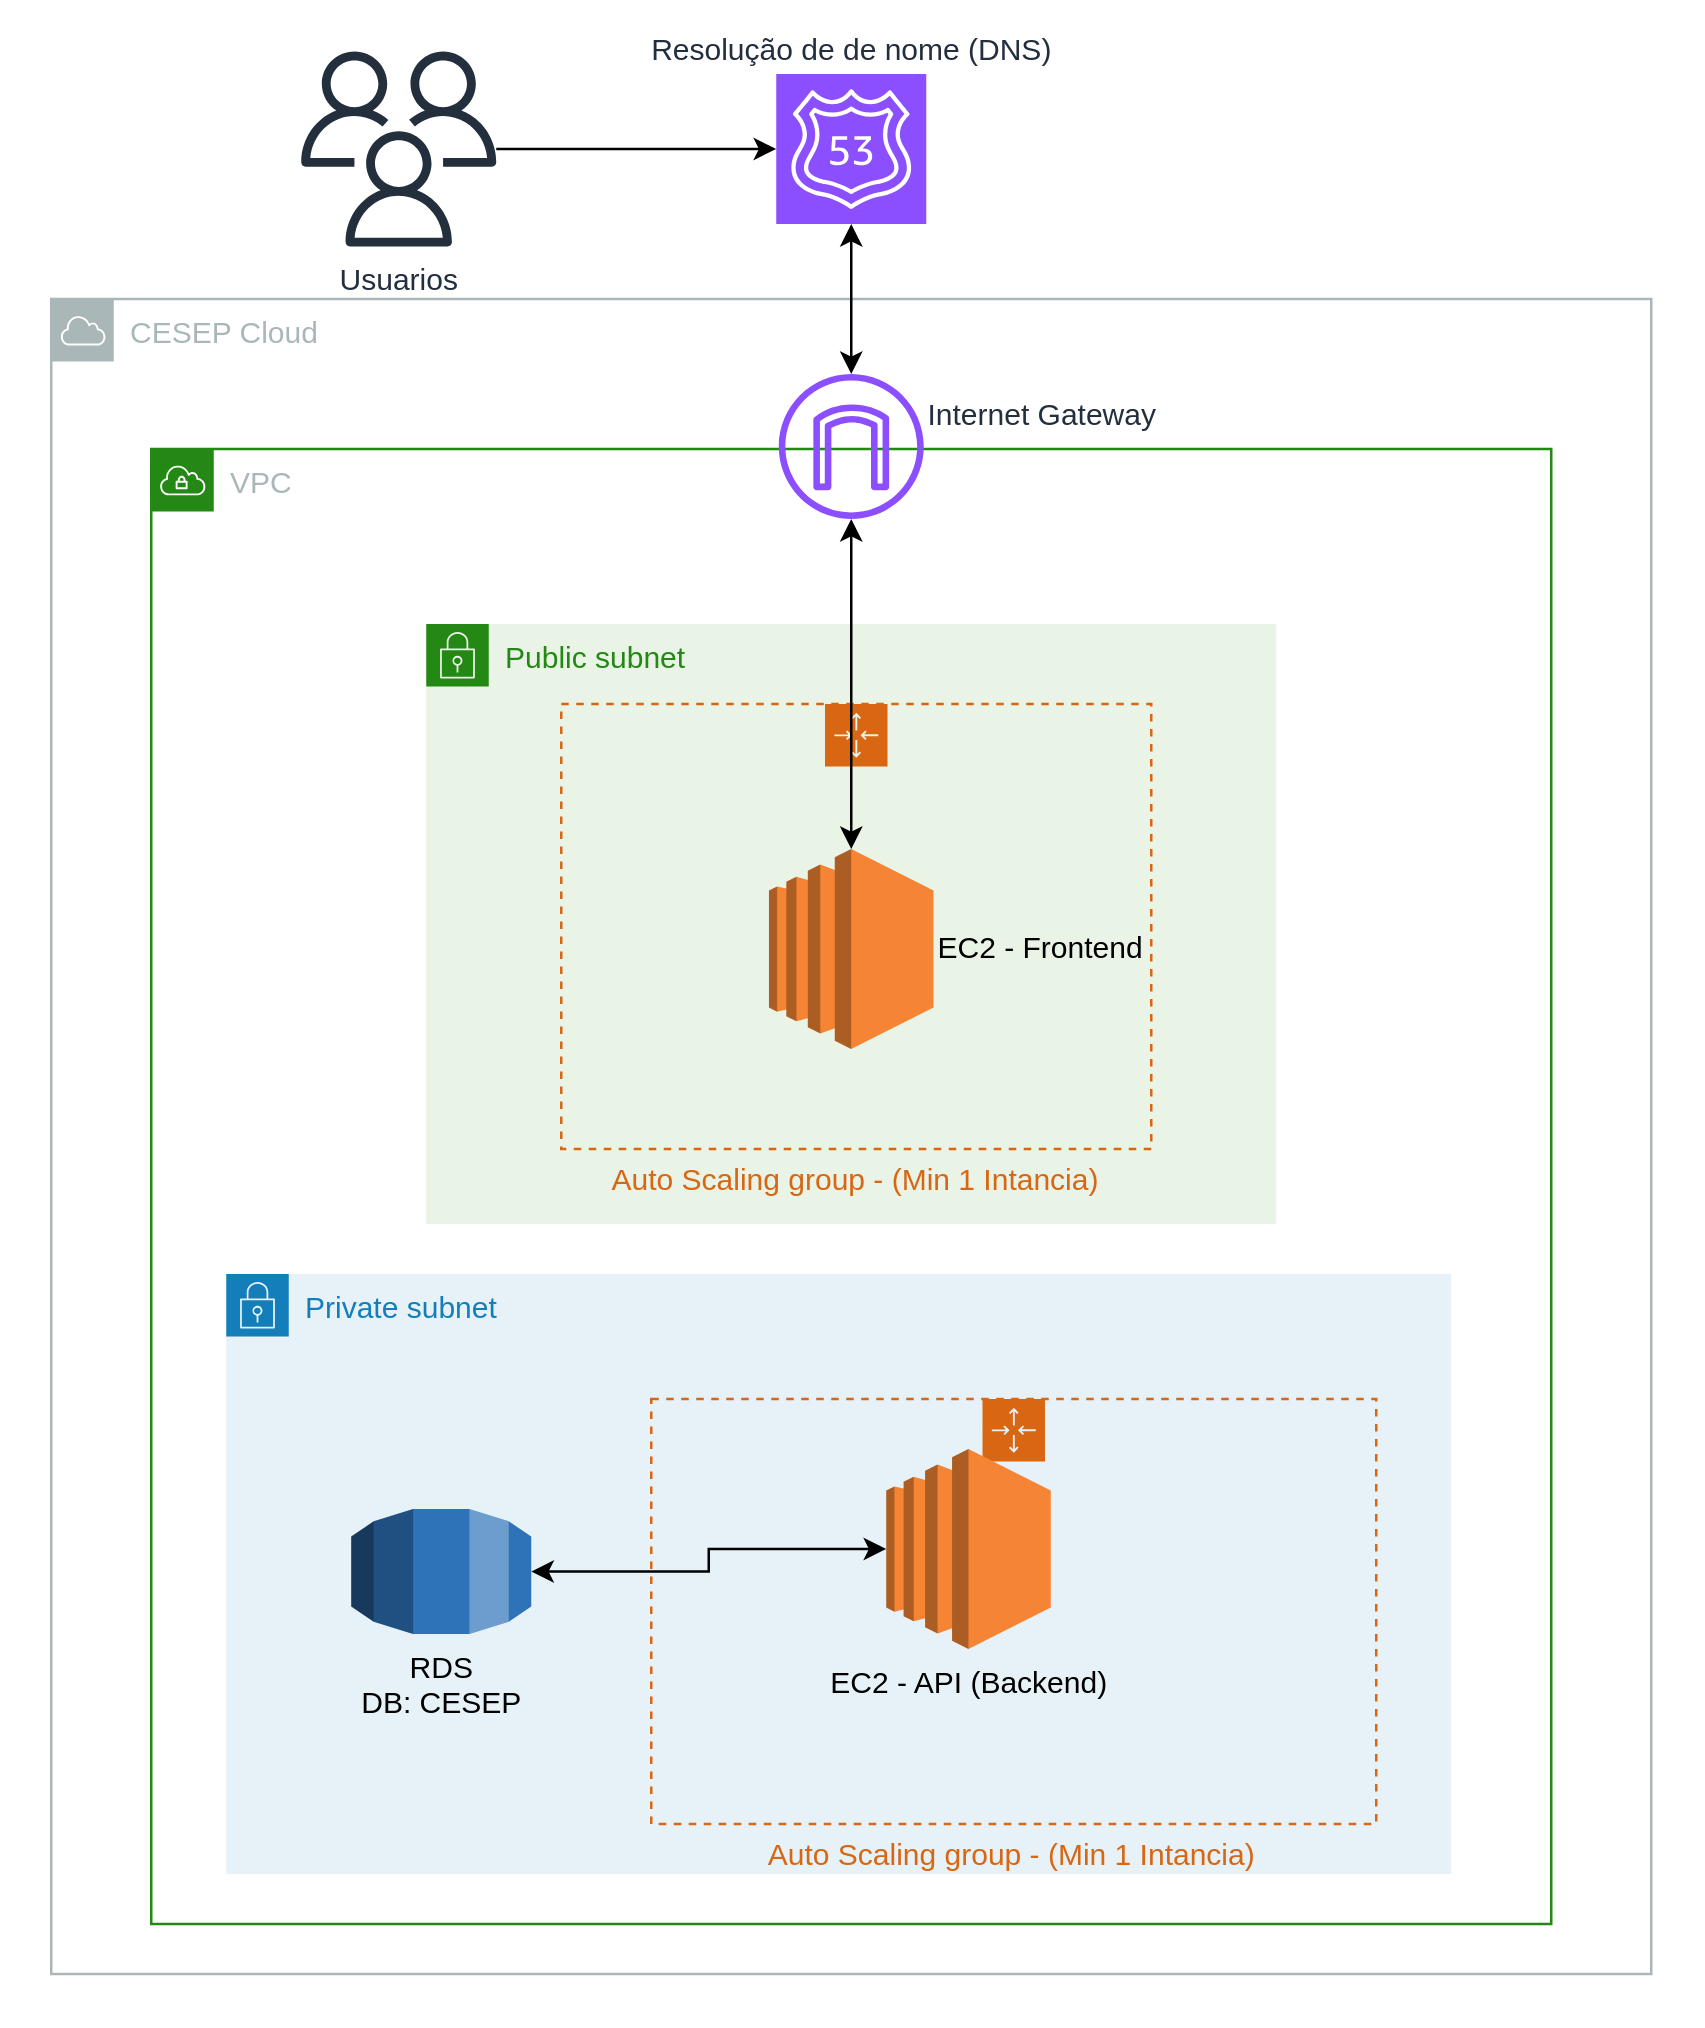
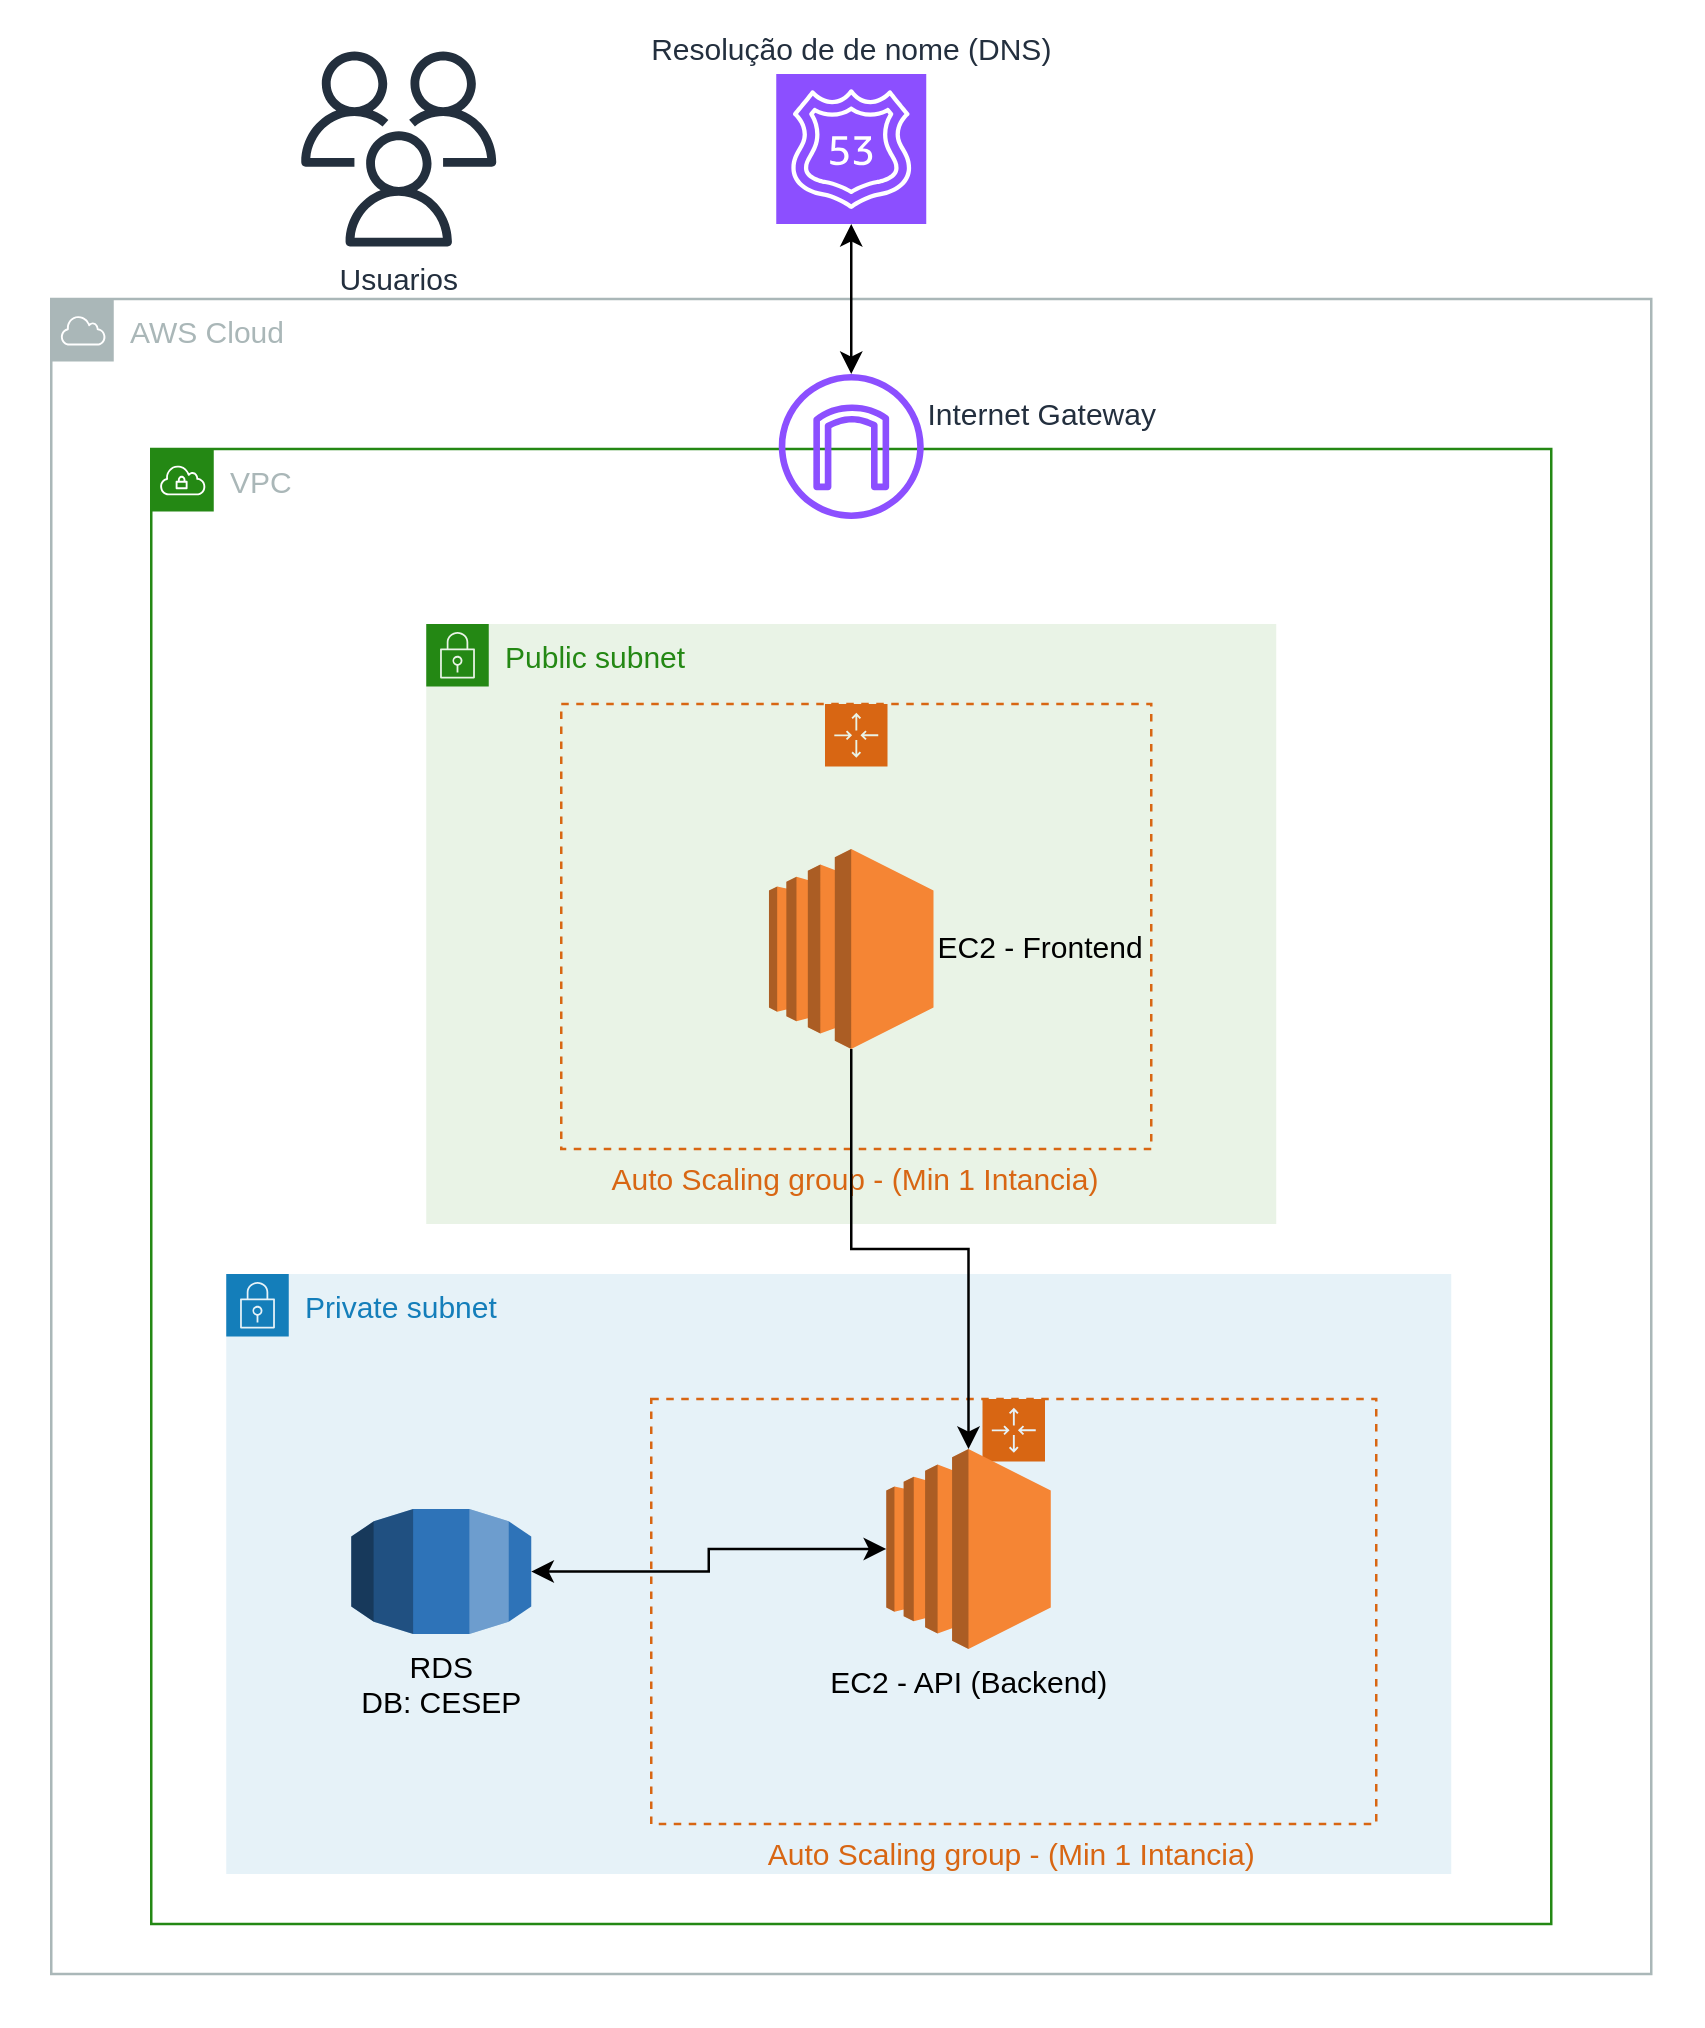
(628, 149) -> none
(216, 334) -> (199, 334)
(851, 617) -> none
none -> (933, 1249)
